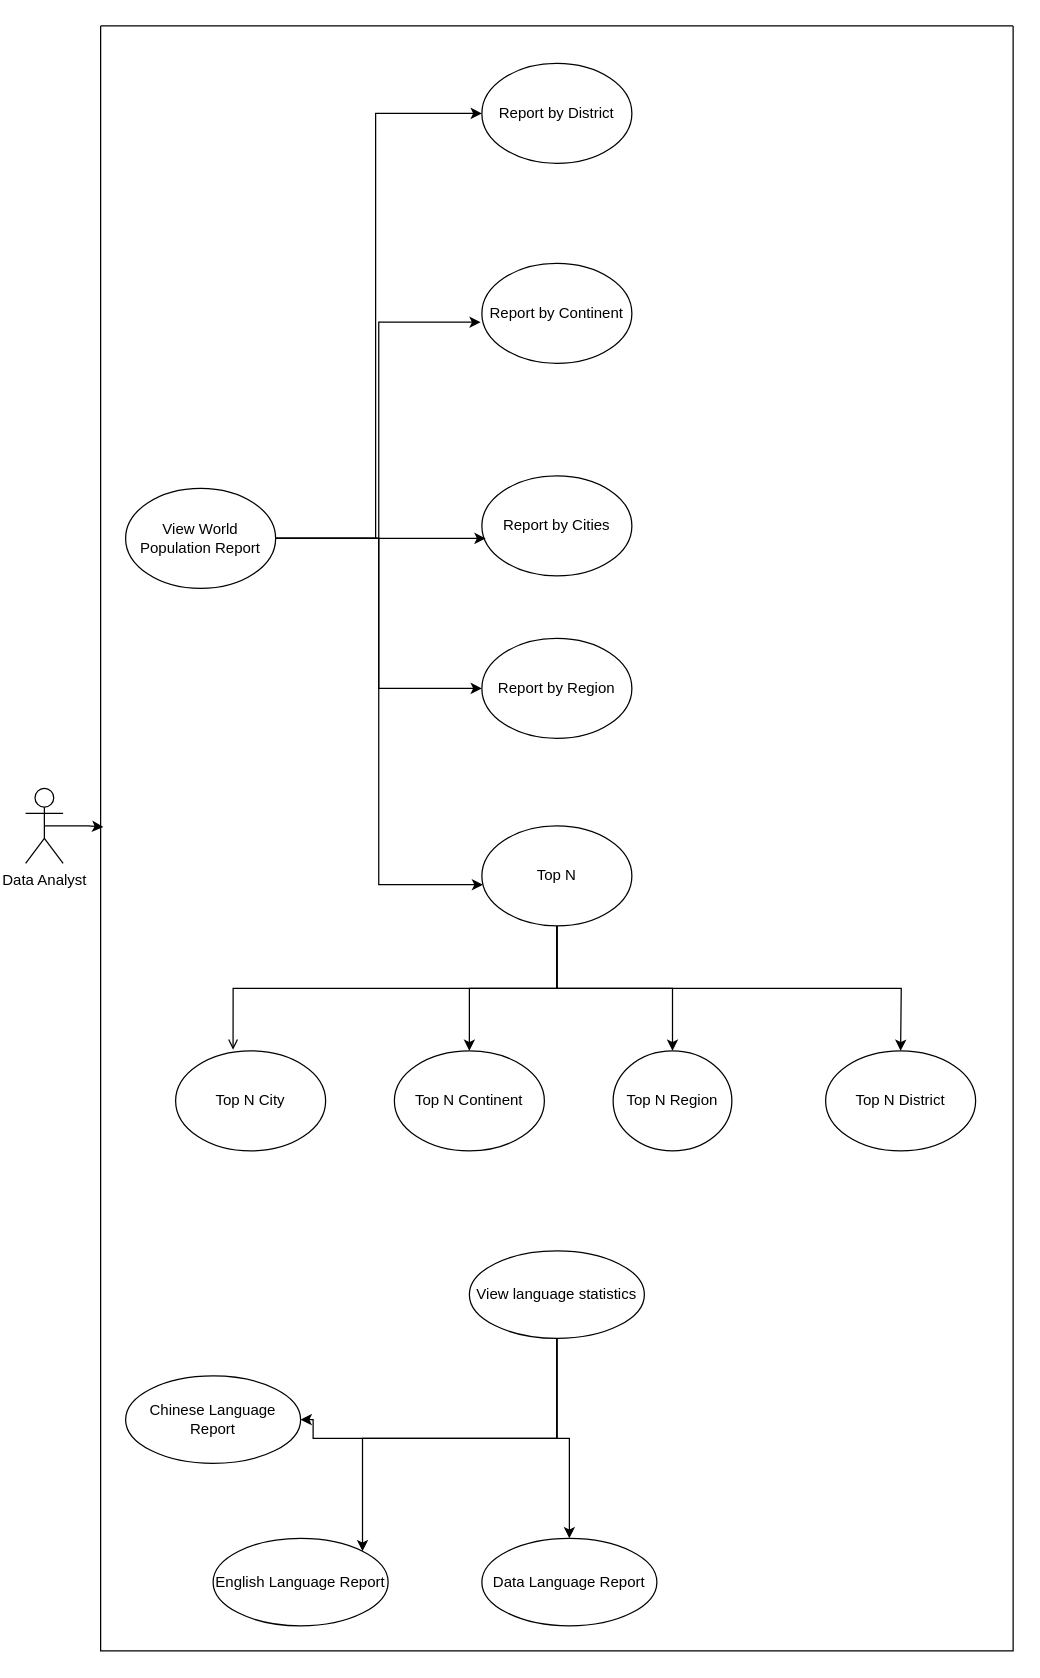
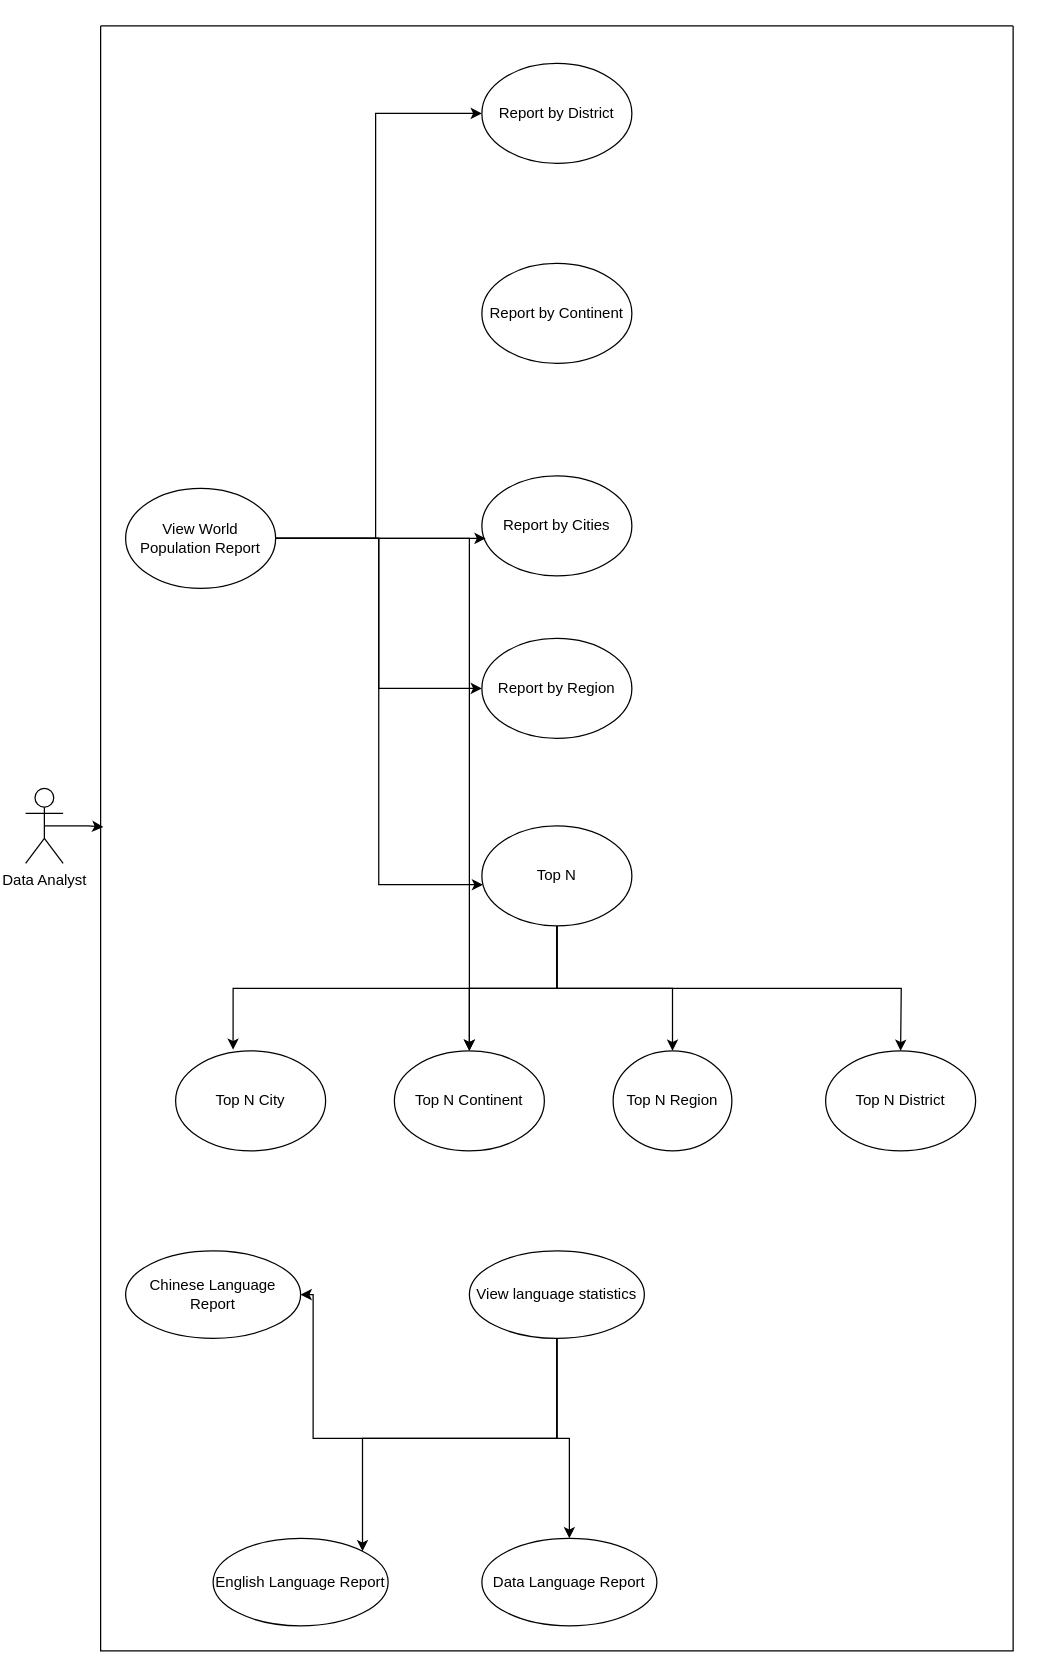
(379, 383) -> (469, 762)
(233, 1041) -> (233, 1039)
(213, 1419) -> (213, 1294)
